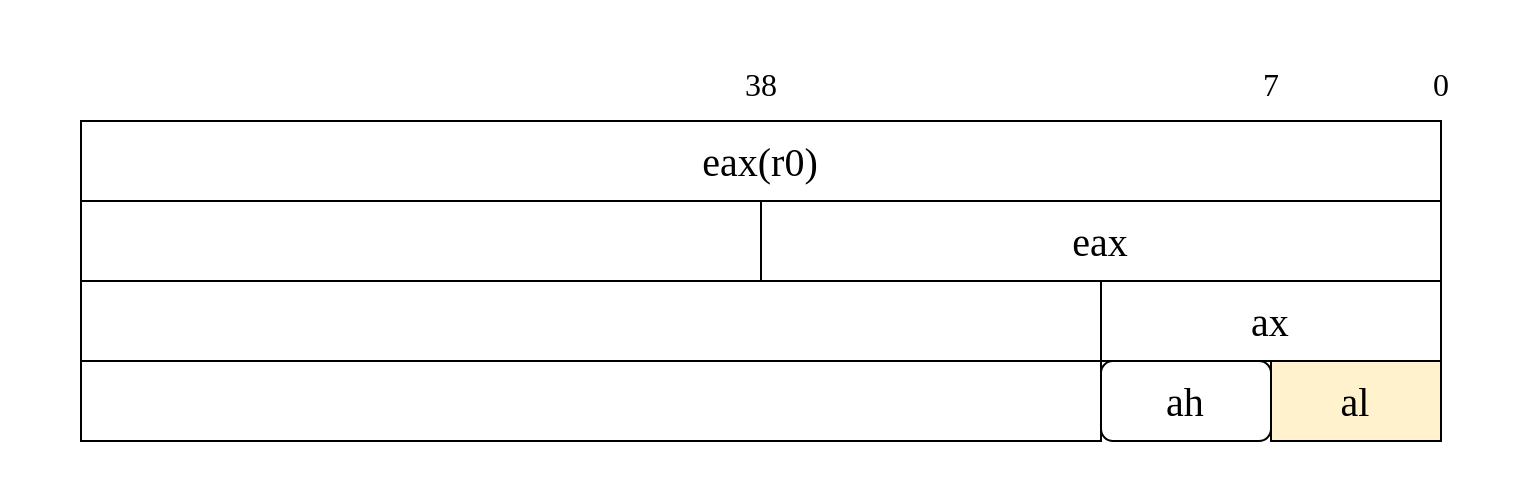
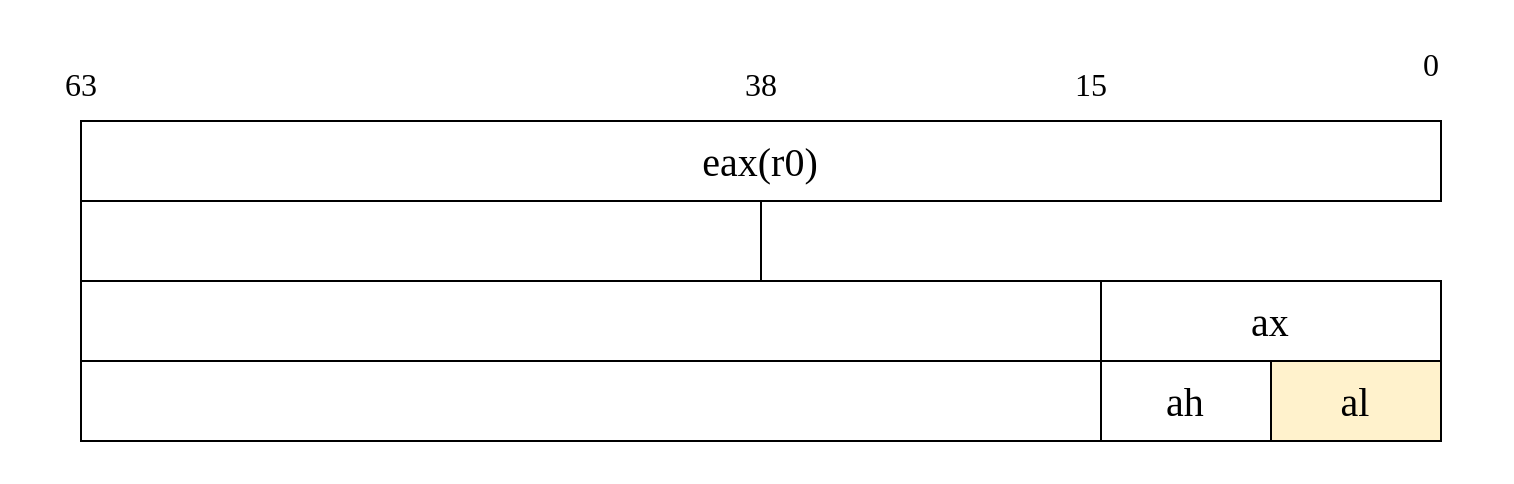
none -> (81, 81)
none -> (1091, 81)
(1271, 81) -> none
(1441, 81) -> (1431, 61)
(1101, 241) -> none
(1186, 401) -> (1186, 401)
